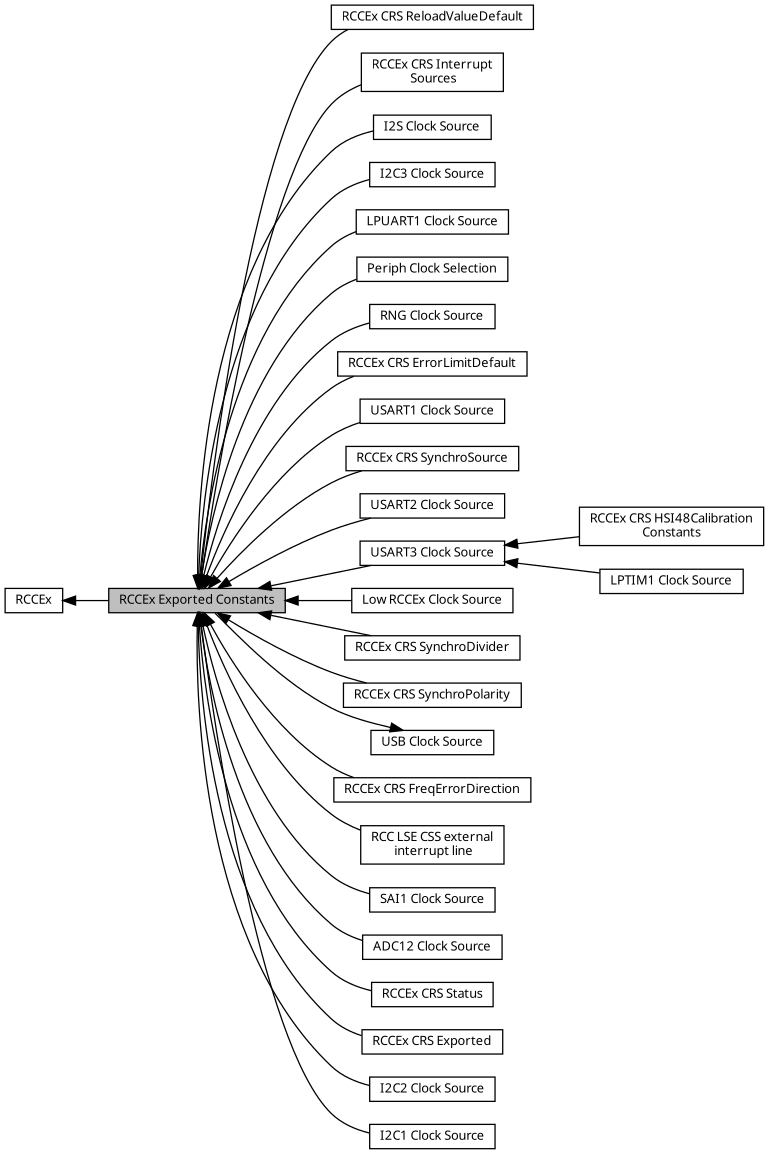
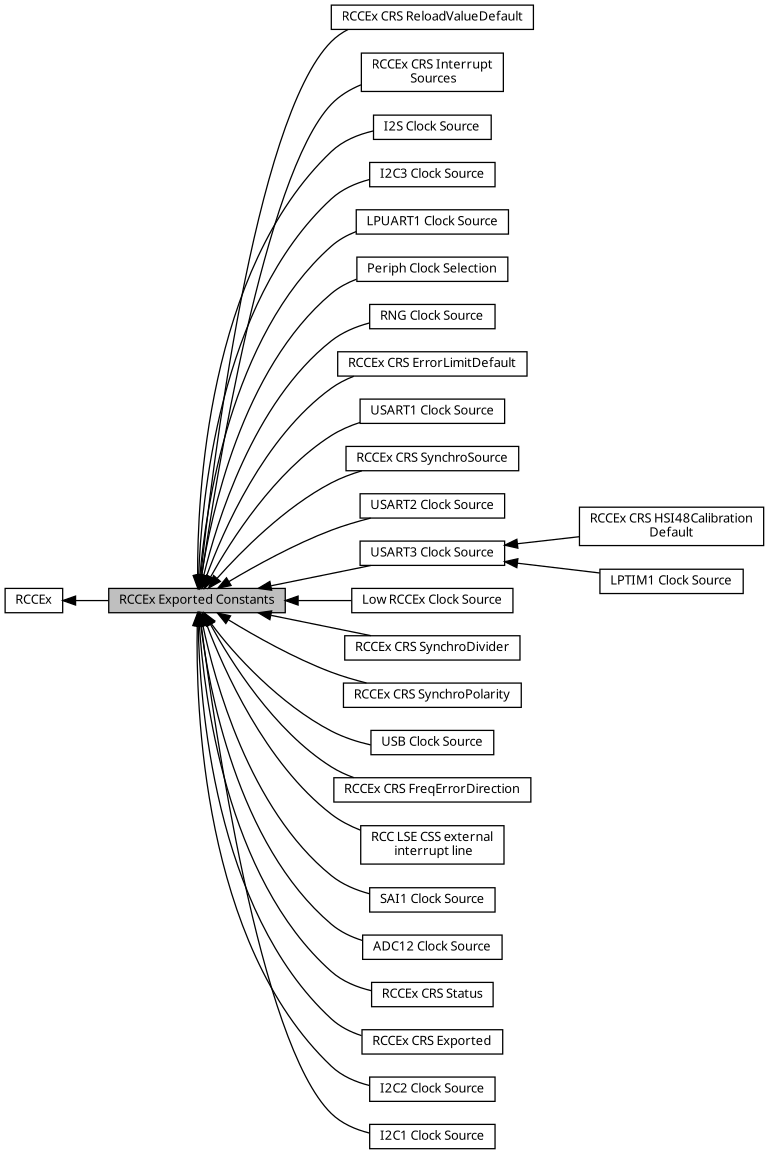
(672, 526) -> (672, 526)
(294, 684) -> (282, 697)
